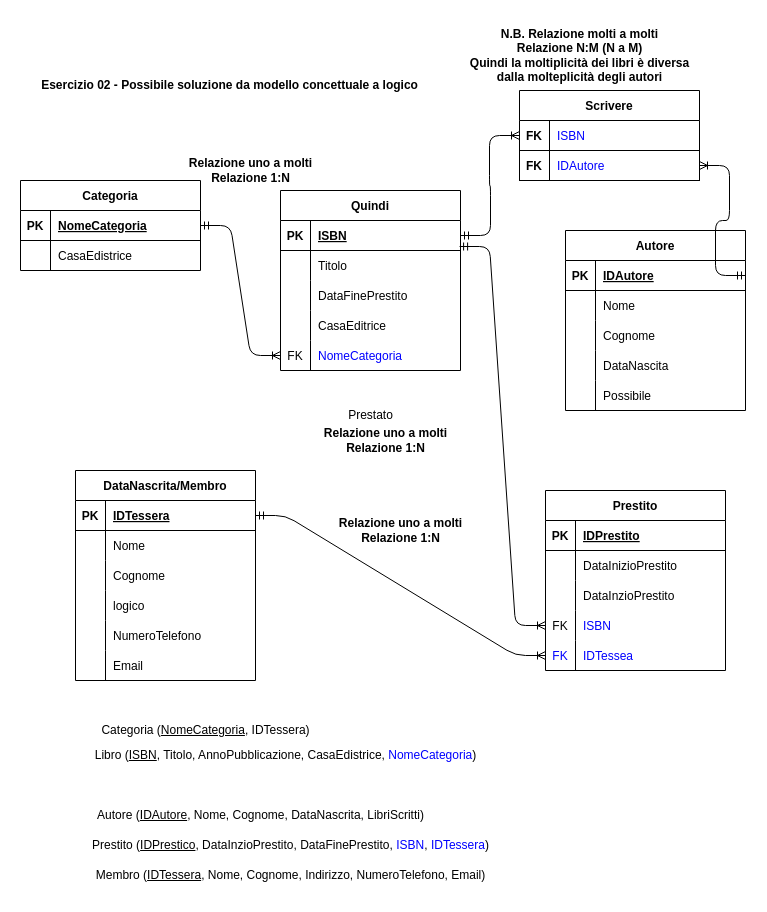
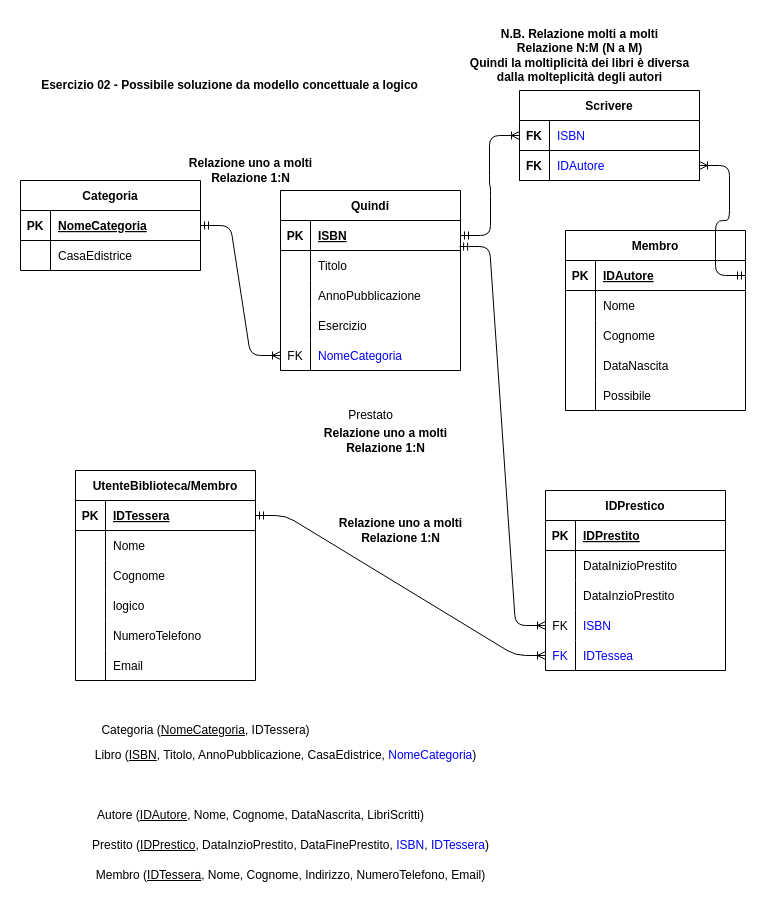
(655, 246) -> (655, 246)
(369, 296) -> (370, 296)
(355, 326) -> (345, 326)
(165, 486) -> (165, 486)
(635, 506) -> (635, 506)
